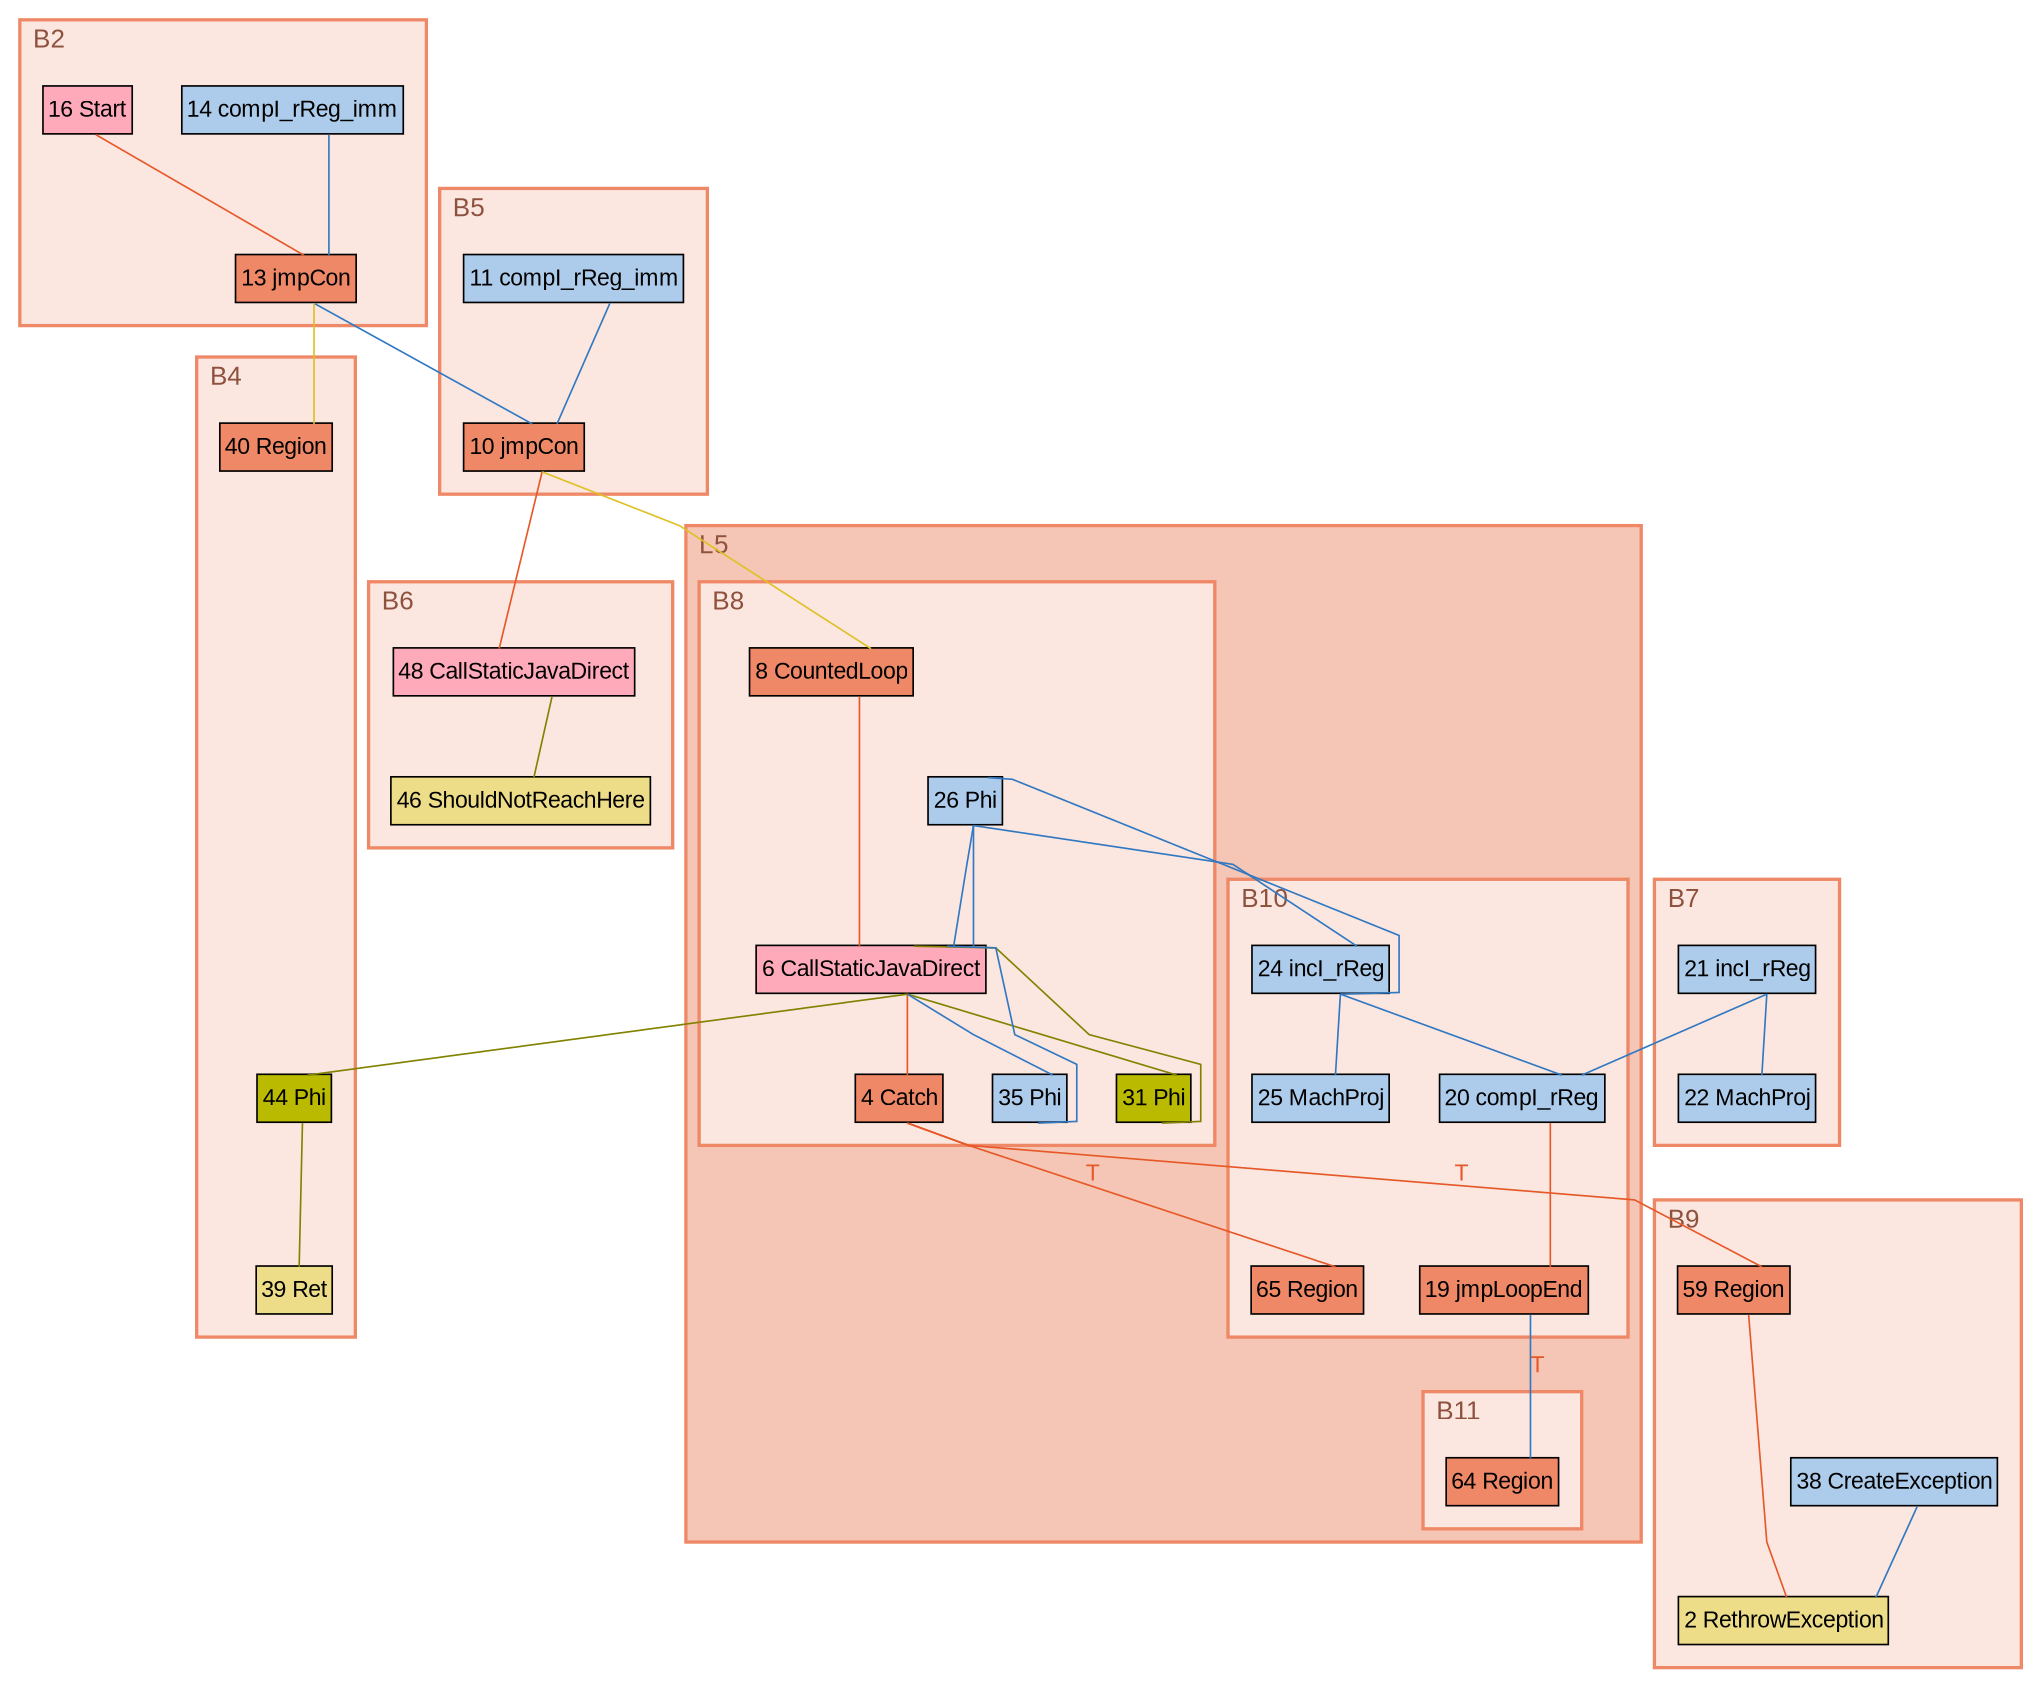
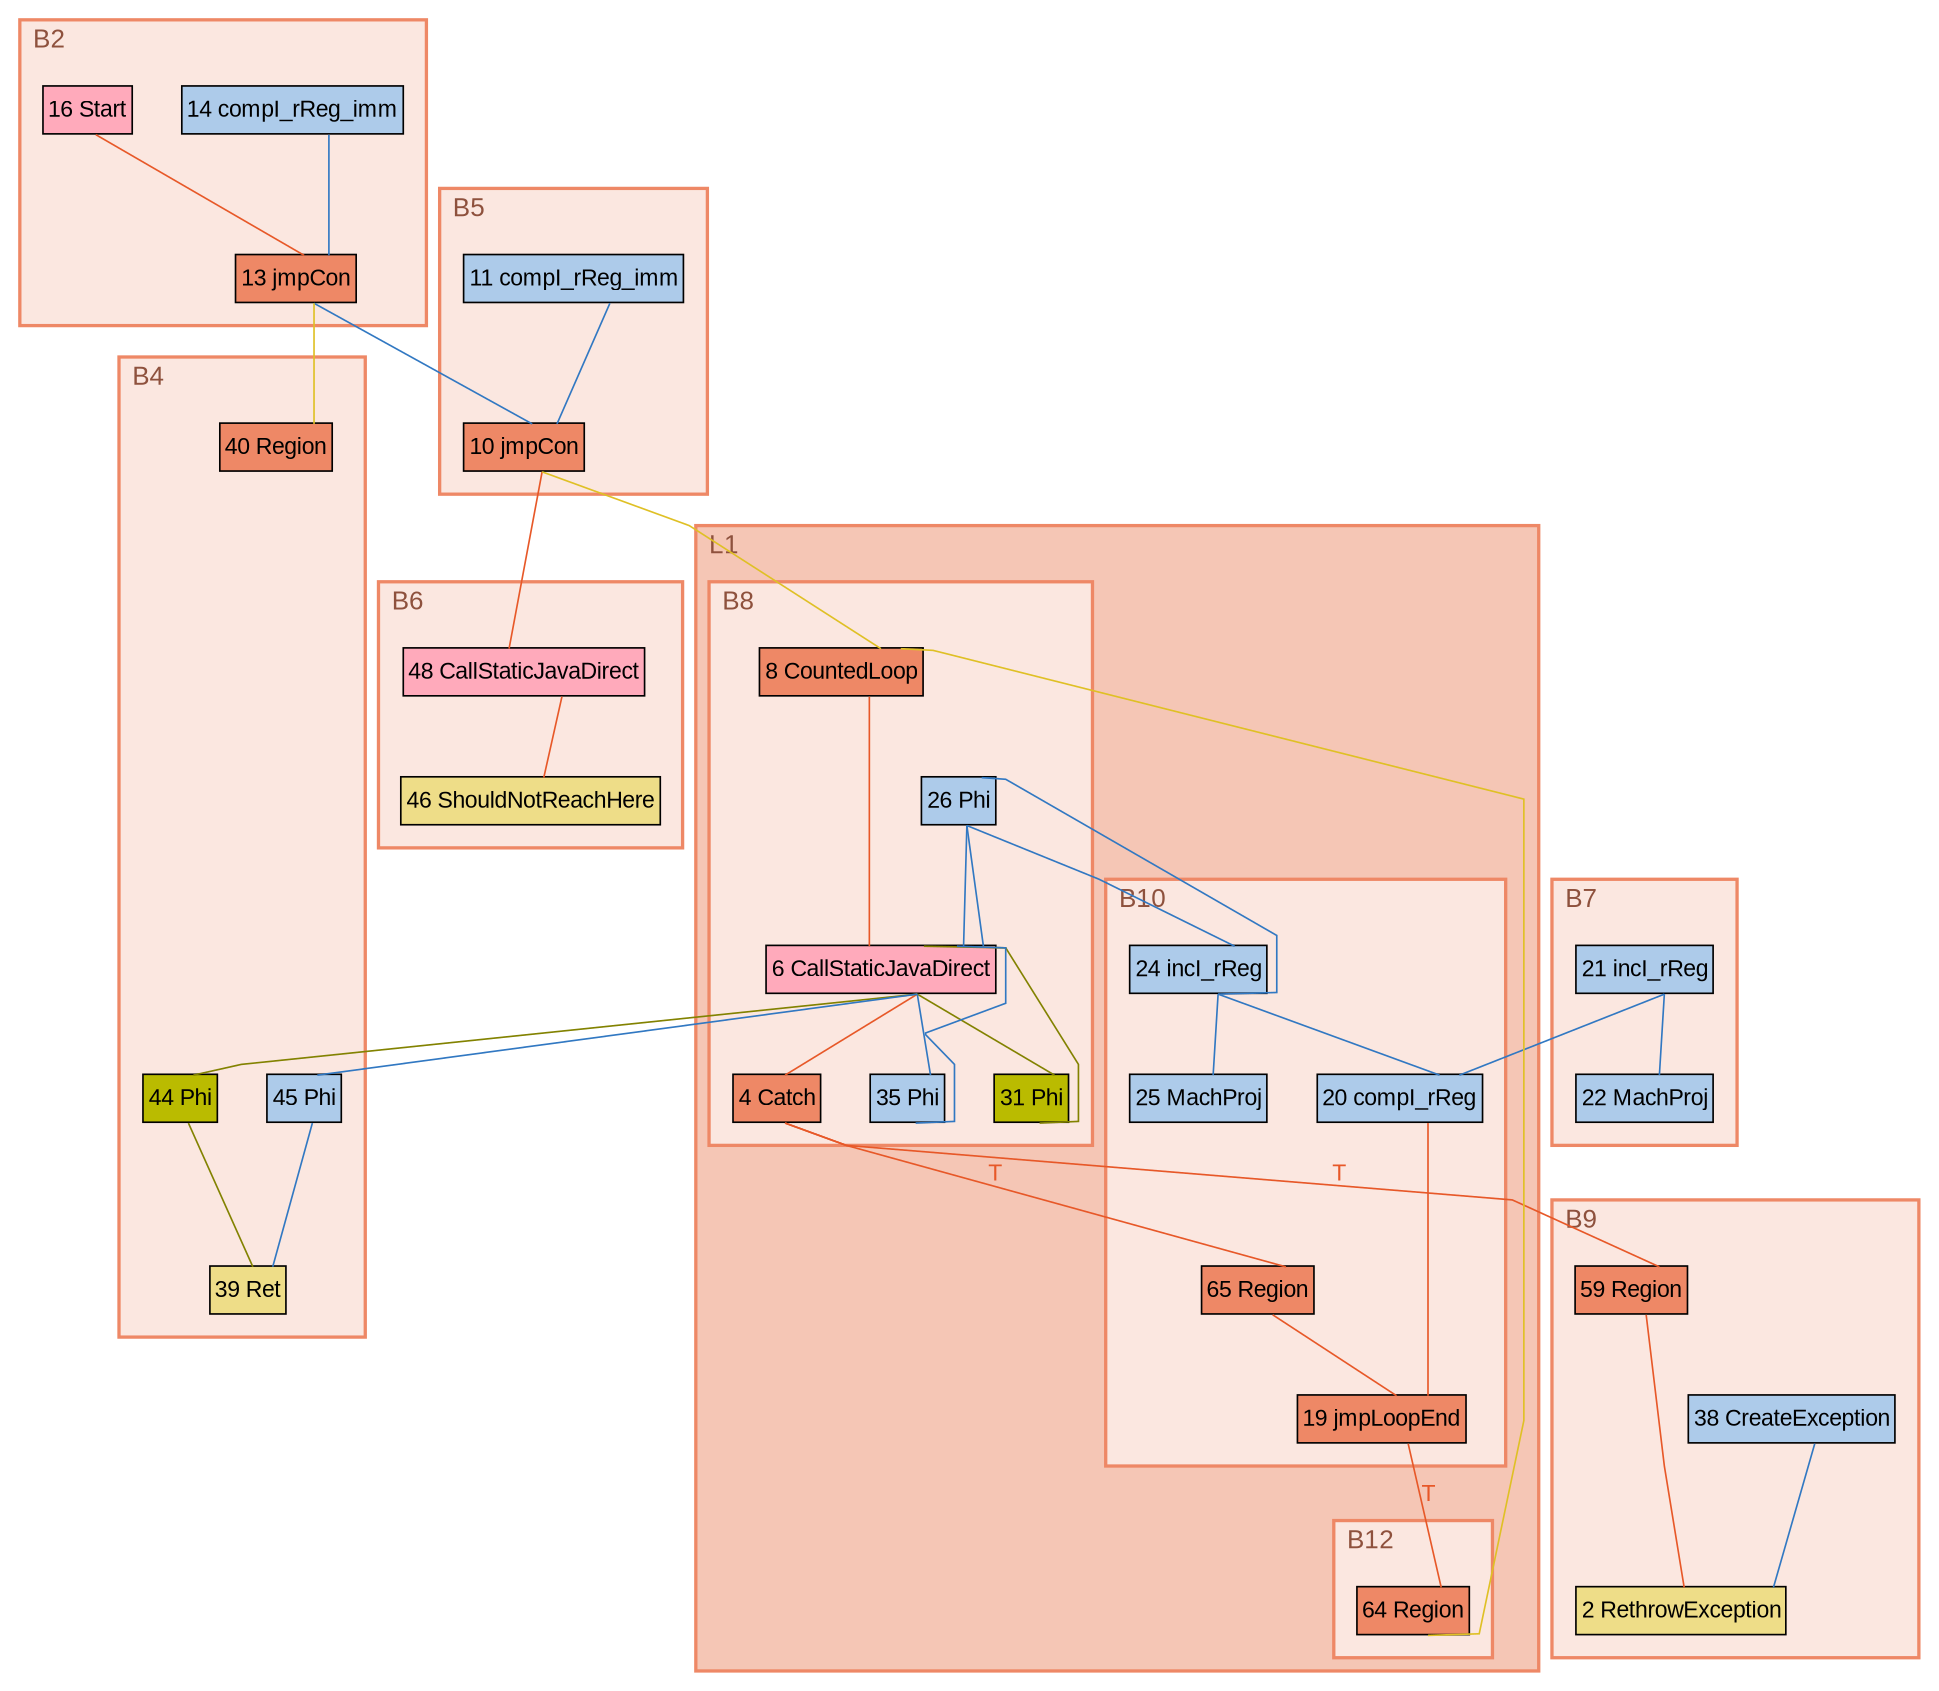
(715, 547) -> (725, 547)
(543, 737) -> (553, 737)
none -> (1524, 924)
none -> (304, 1098)
none -> (1335, 1355)
(1530, 1379) -> (1423, 1508)
(1459, 1413) -> (1371, 1542)
